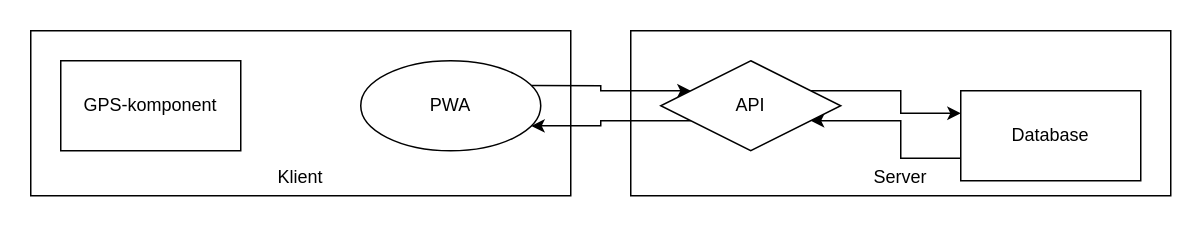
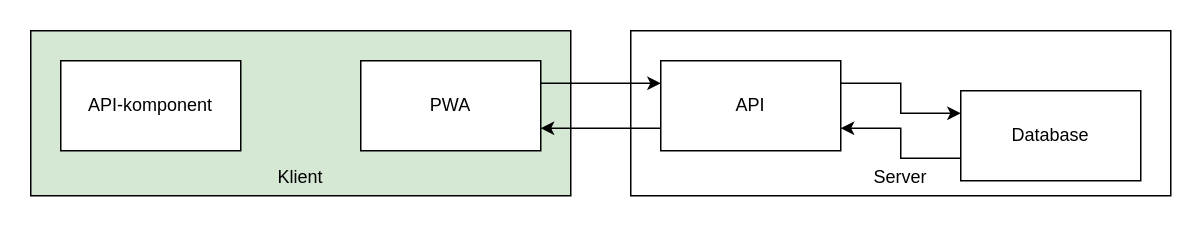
(151, 106) -> (151, 106)
(451, 106) -> (451, 106)
(751, 106) -> (751, 106)
(301, 113) -> (301, 113)
